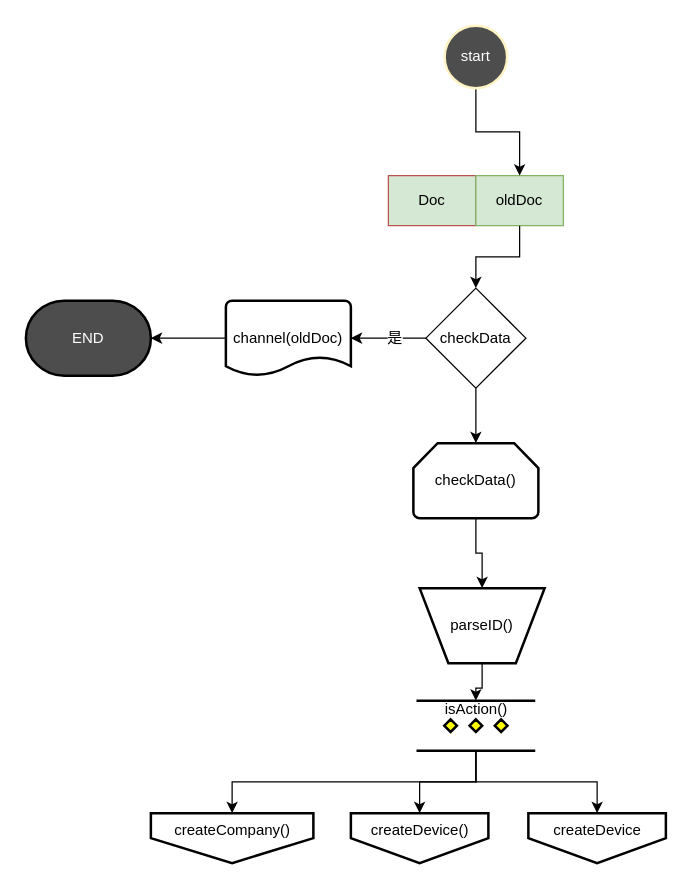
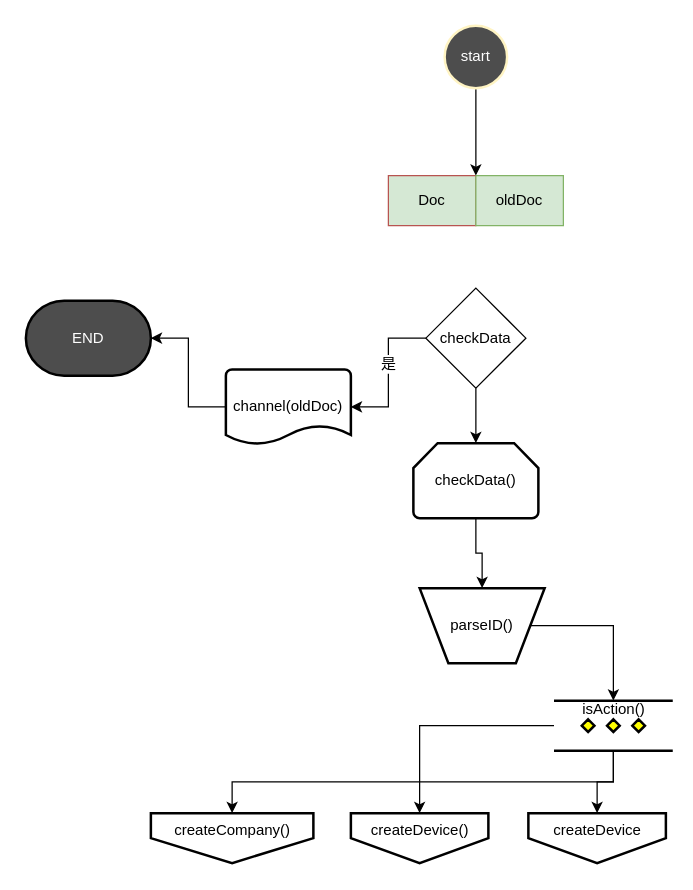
(513, 132) -> (476, 149)
(502, 257) -> none
(288, 338) -> (288, 407)
(476, 726) -> (613, 726)
